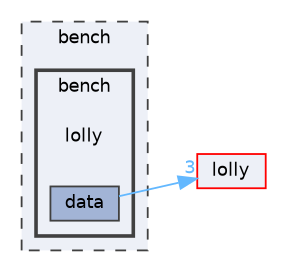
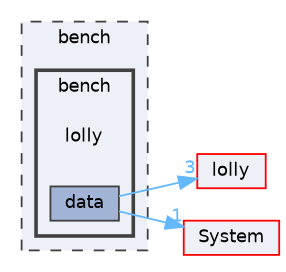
none -> (231, 238)
